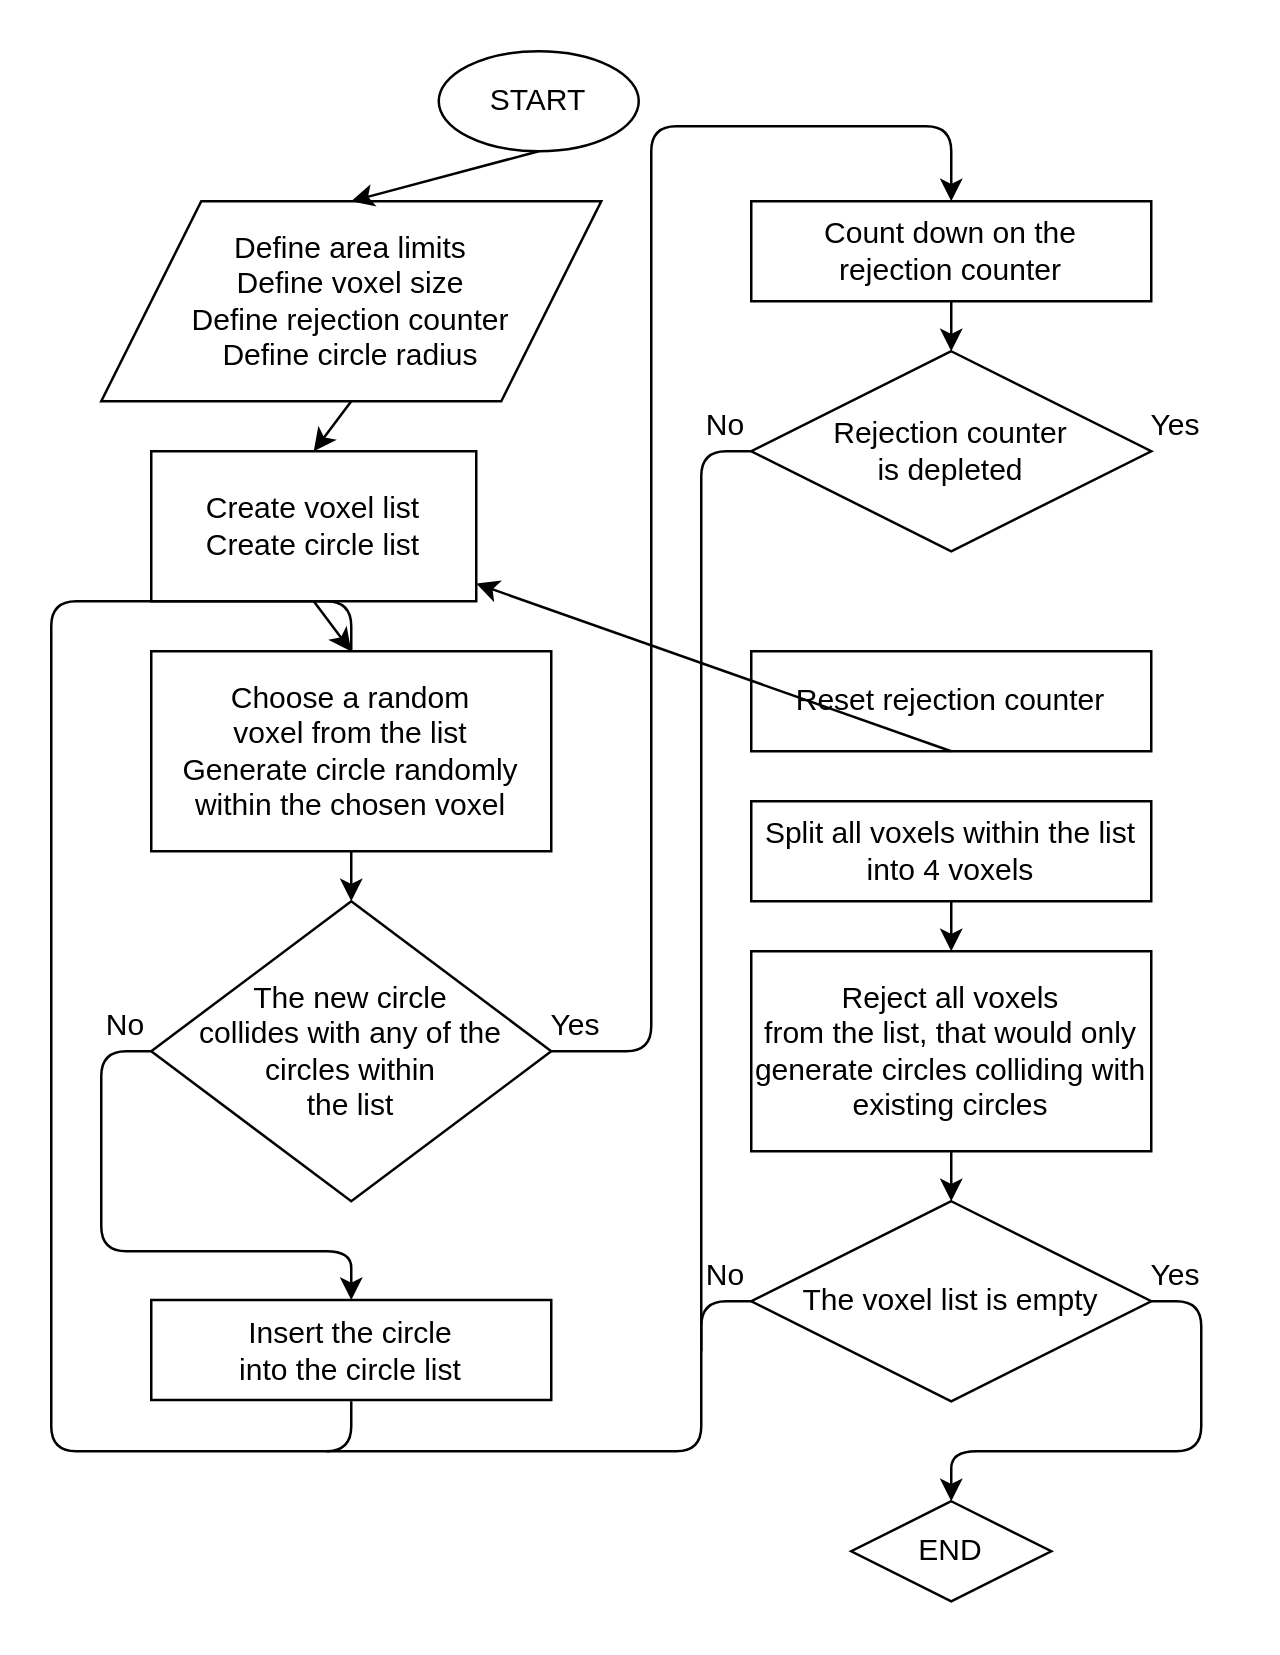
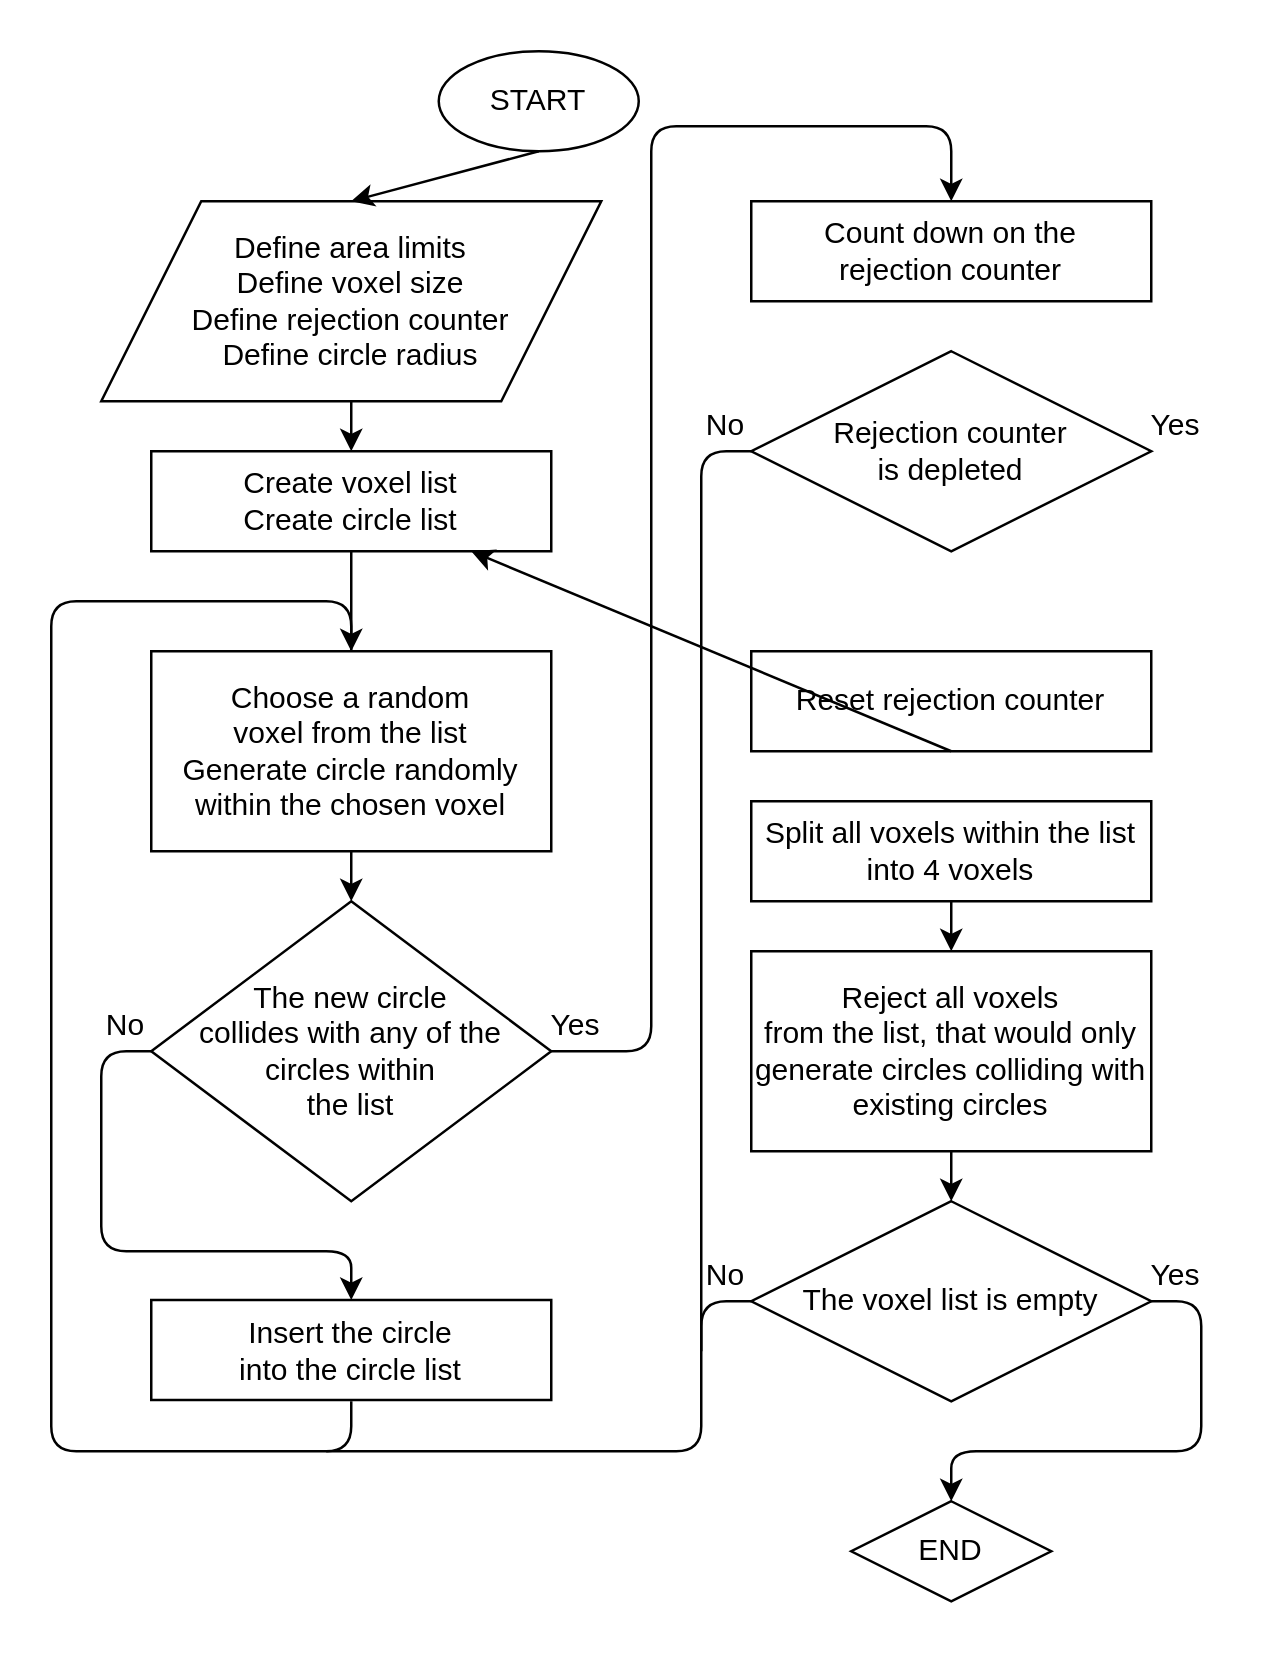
(951, 318) -> none
(314, 526) -> (351, 501)
